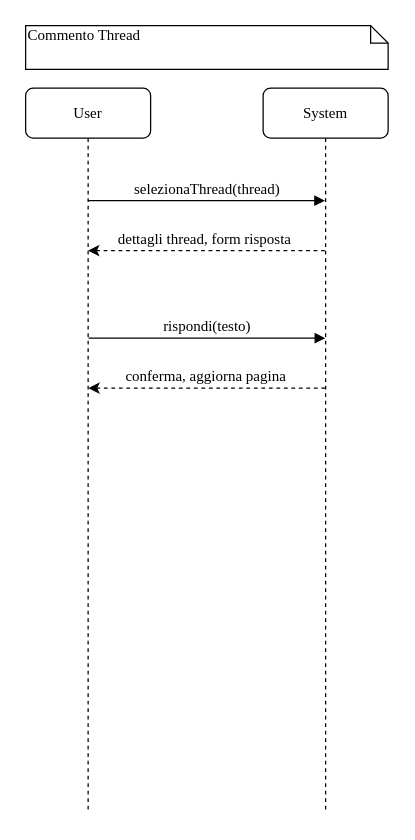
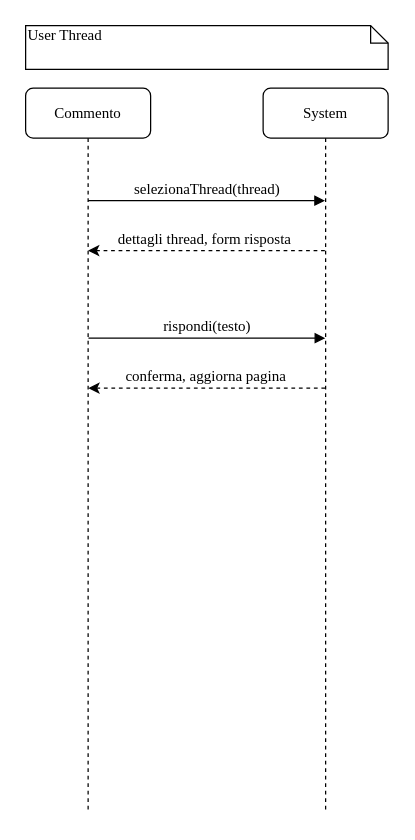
(89, 36) -> (72, 36)
(88, 113) -> (88, 113)
